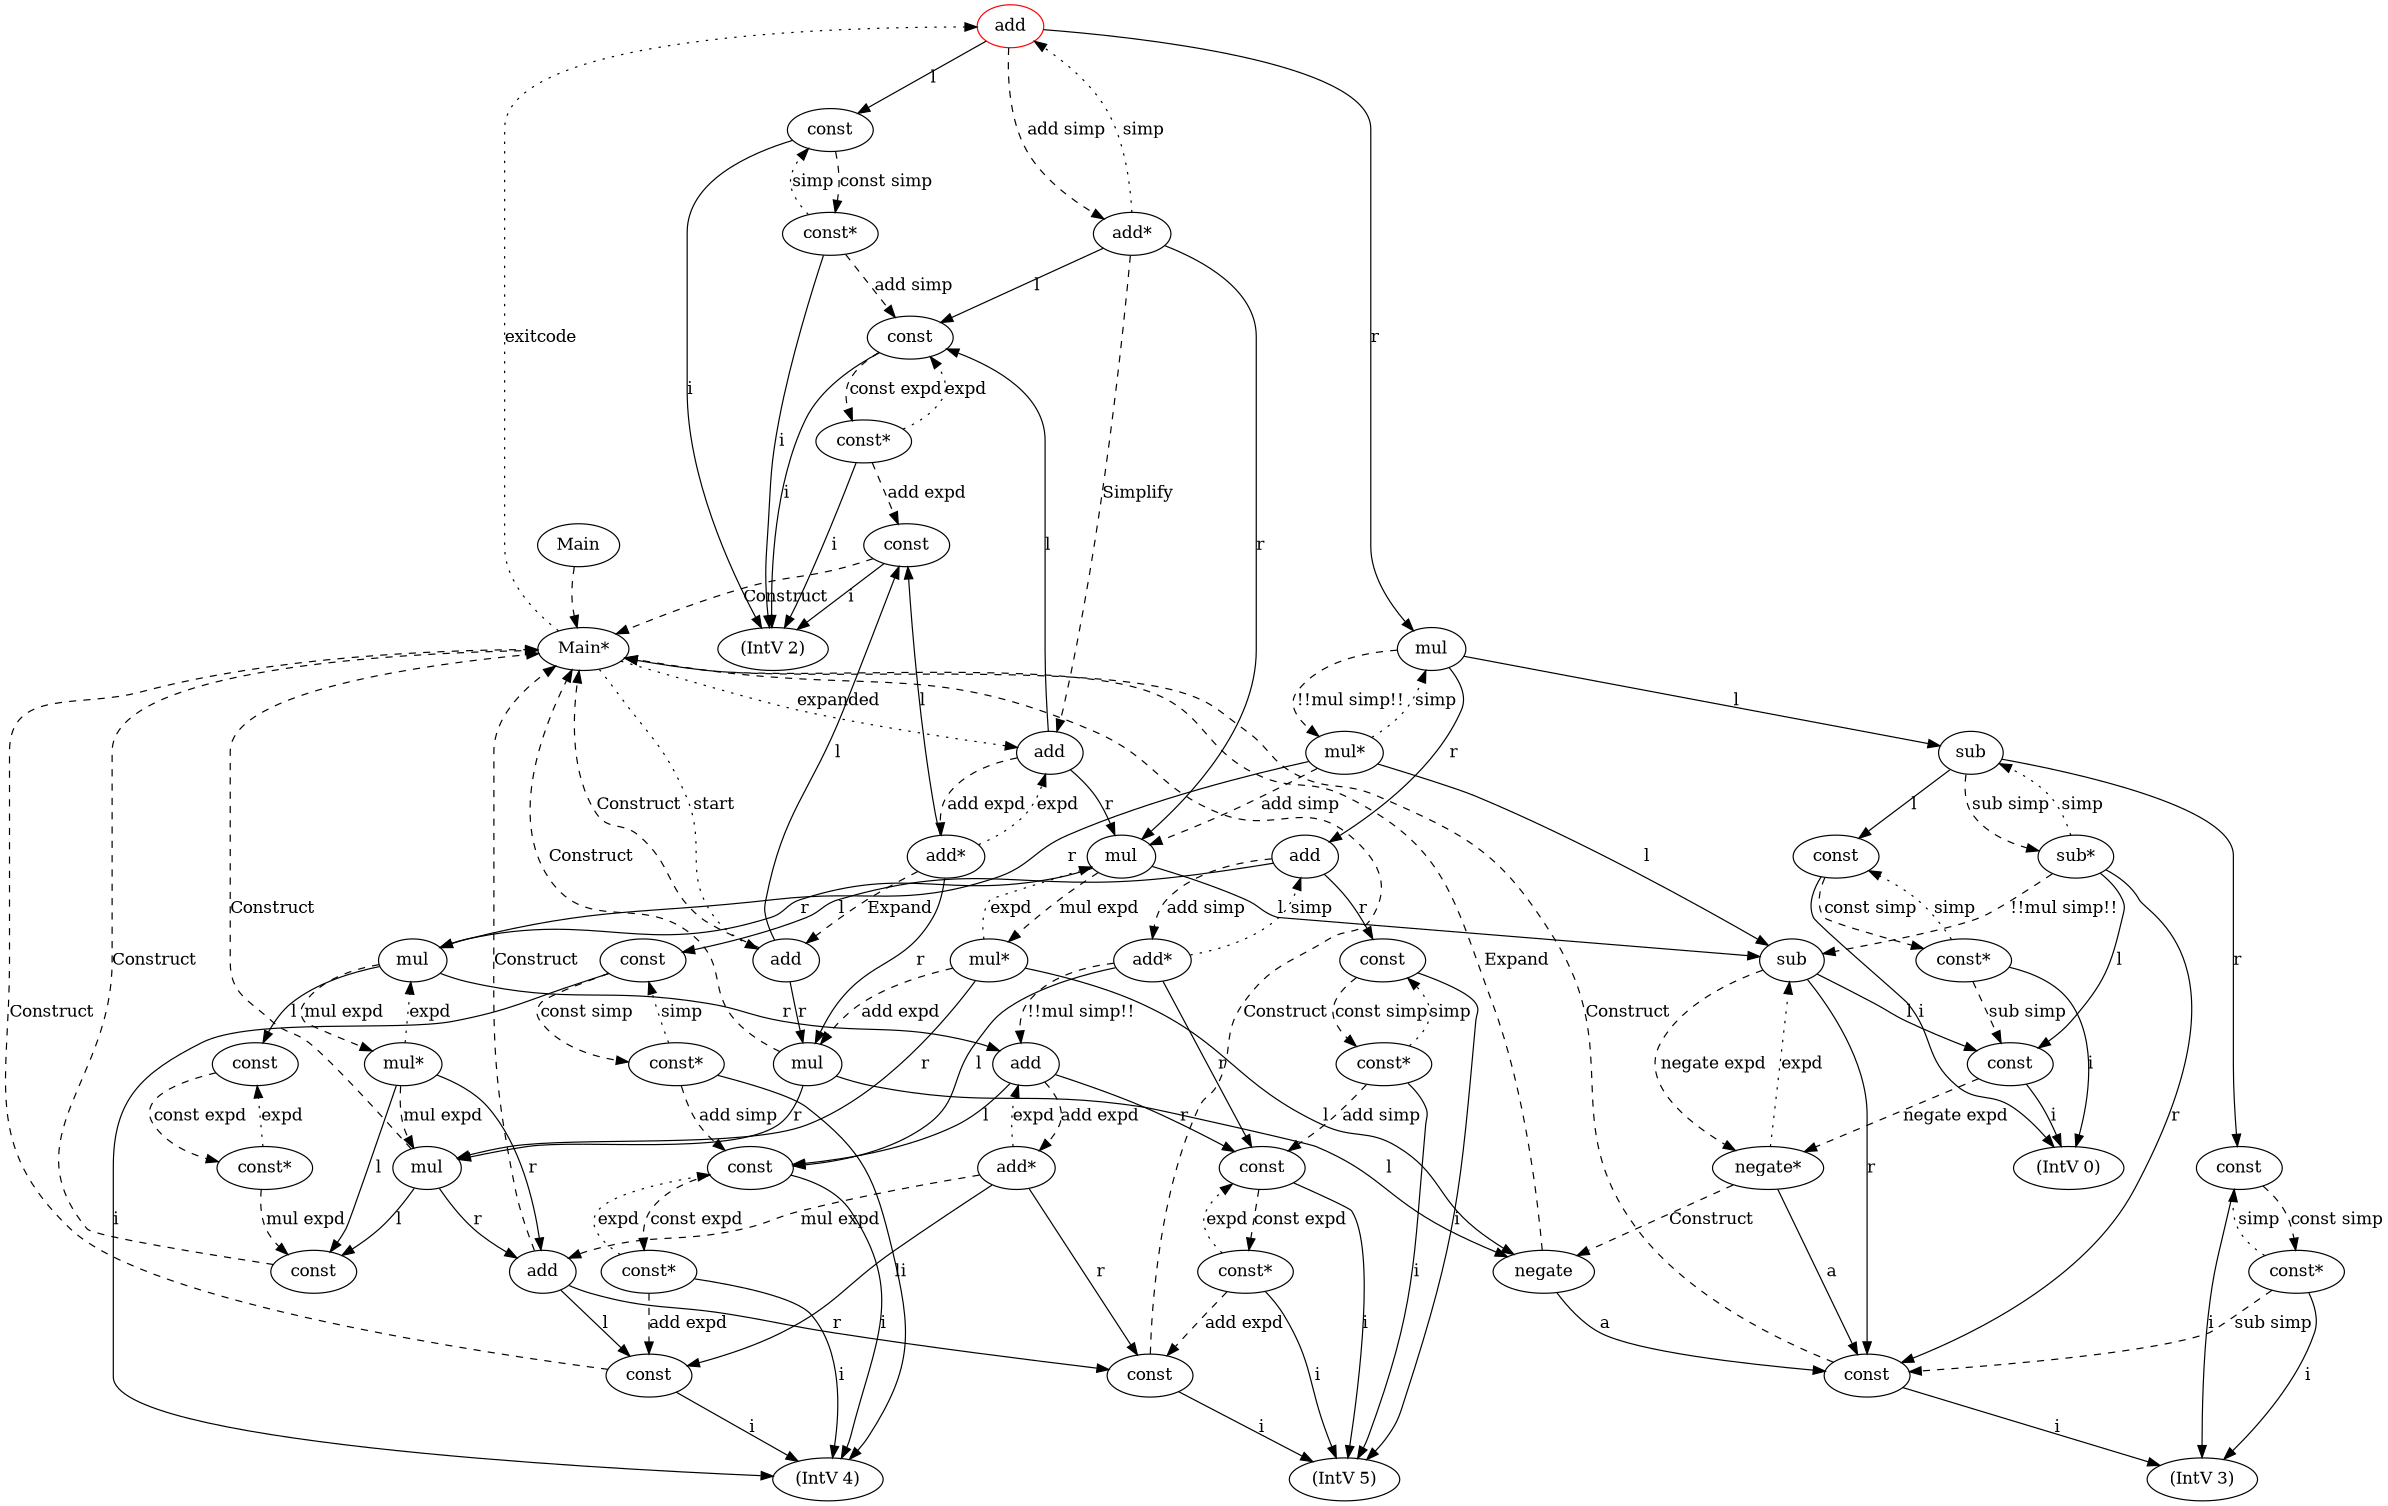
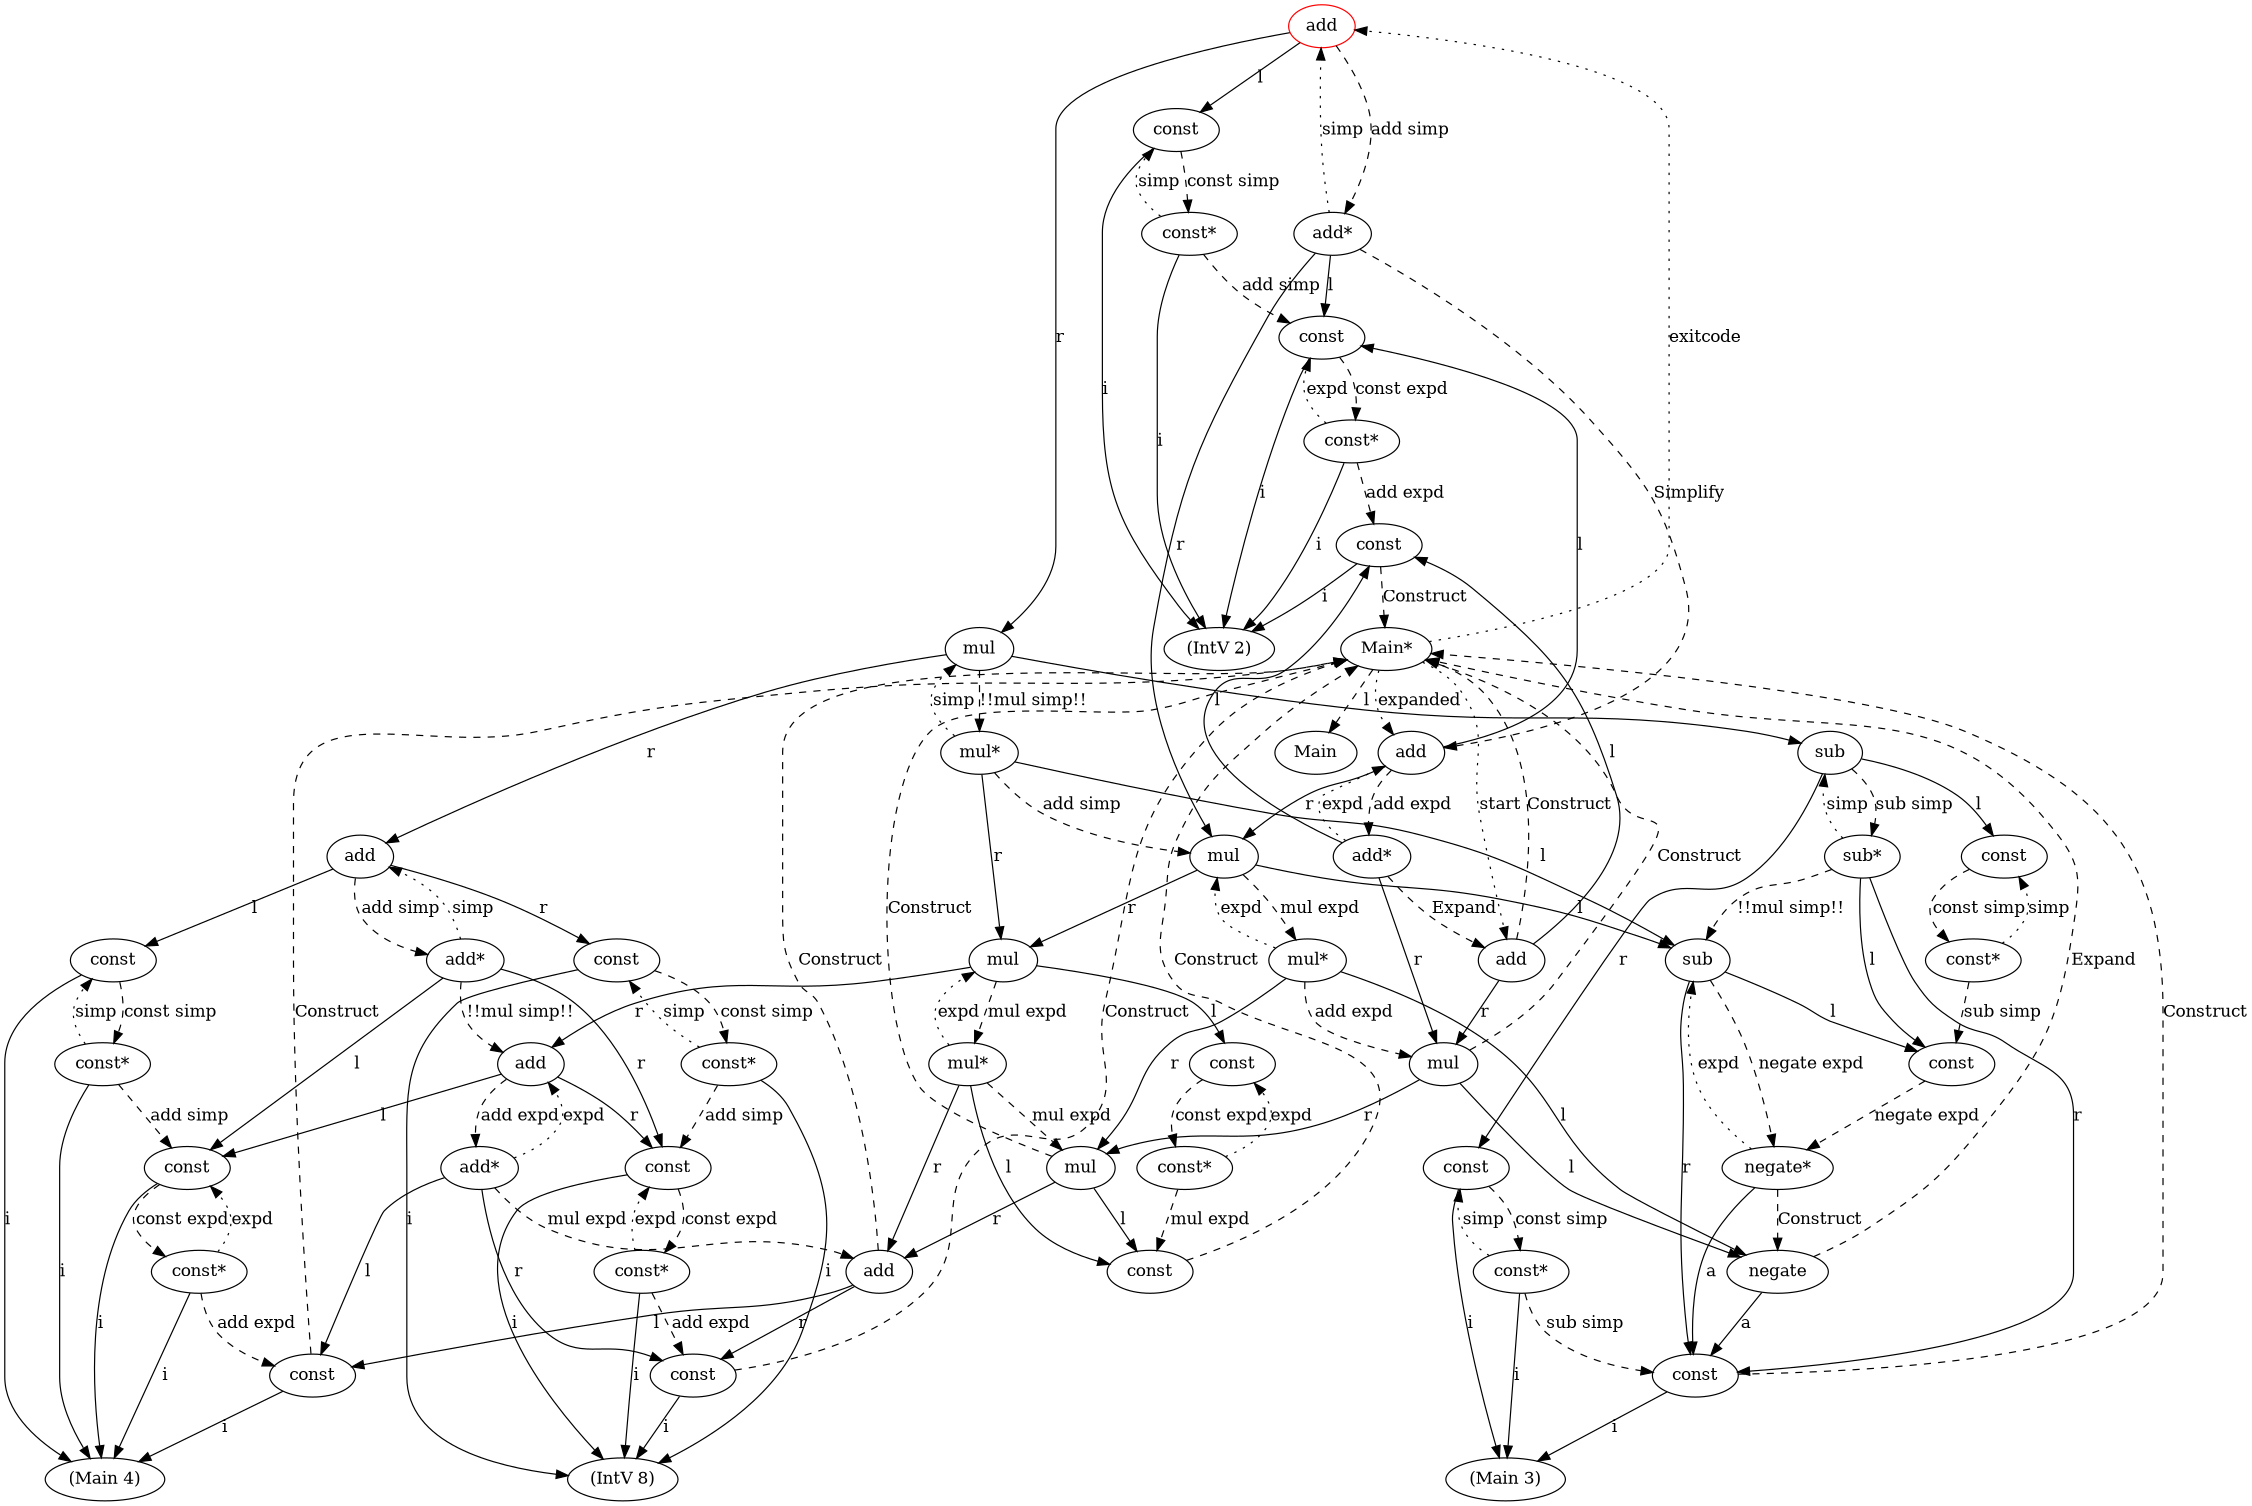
(572, 591) -> (1354, 696)
(2069, 1168) -> none
(828, 1479) -> (105, 1479)
(1345, 1479) -> (623, 1479)
(2202, 1479) -> (1506, 1479)
